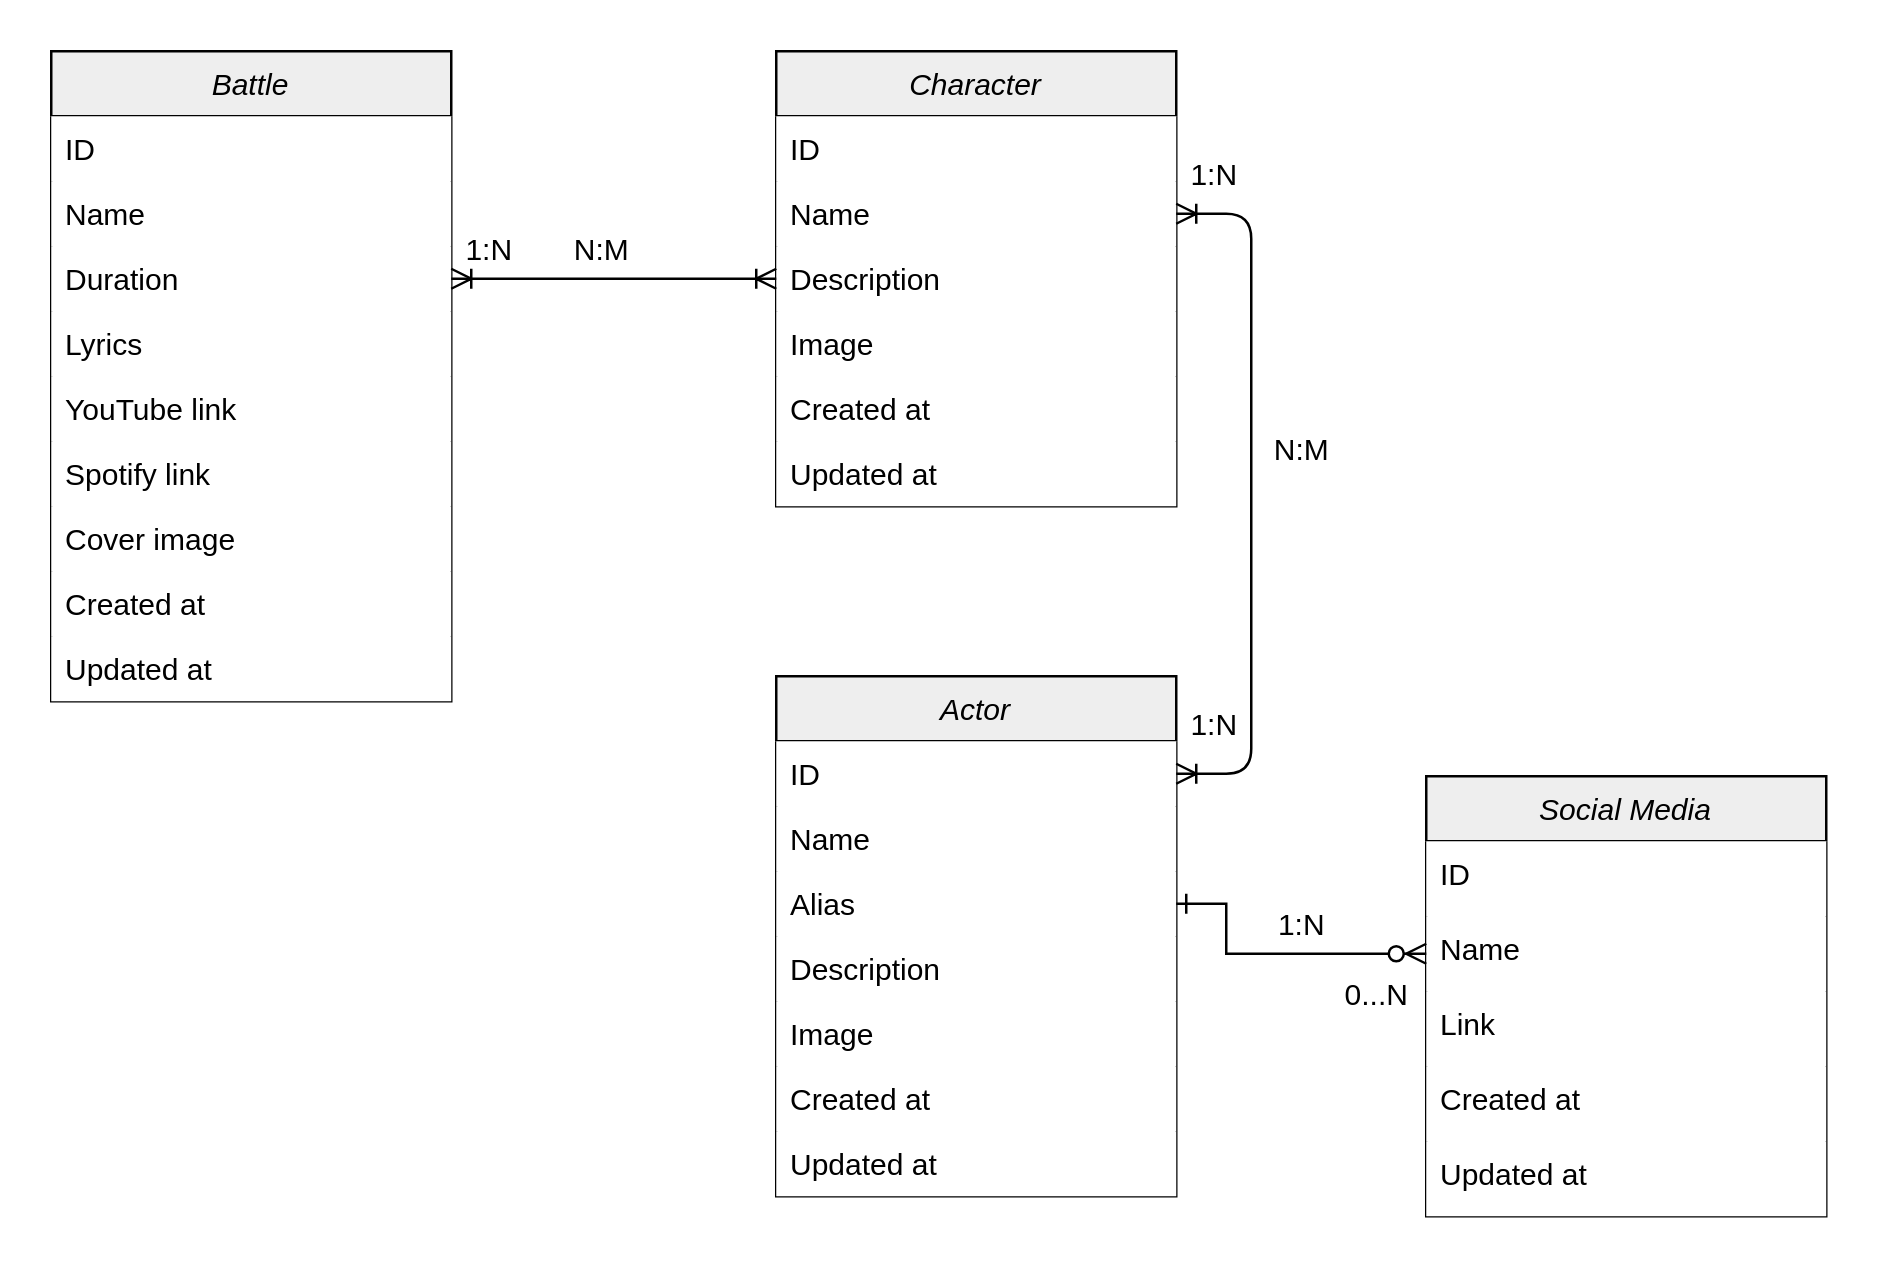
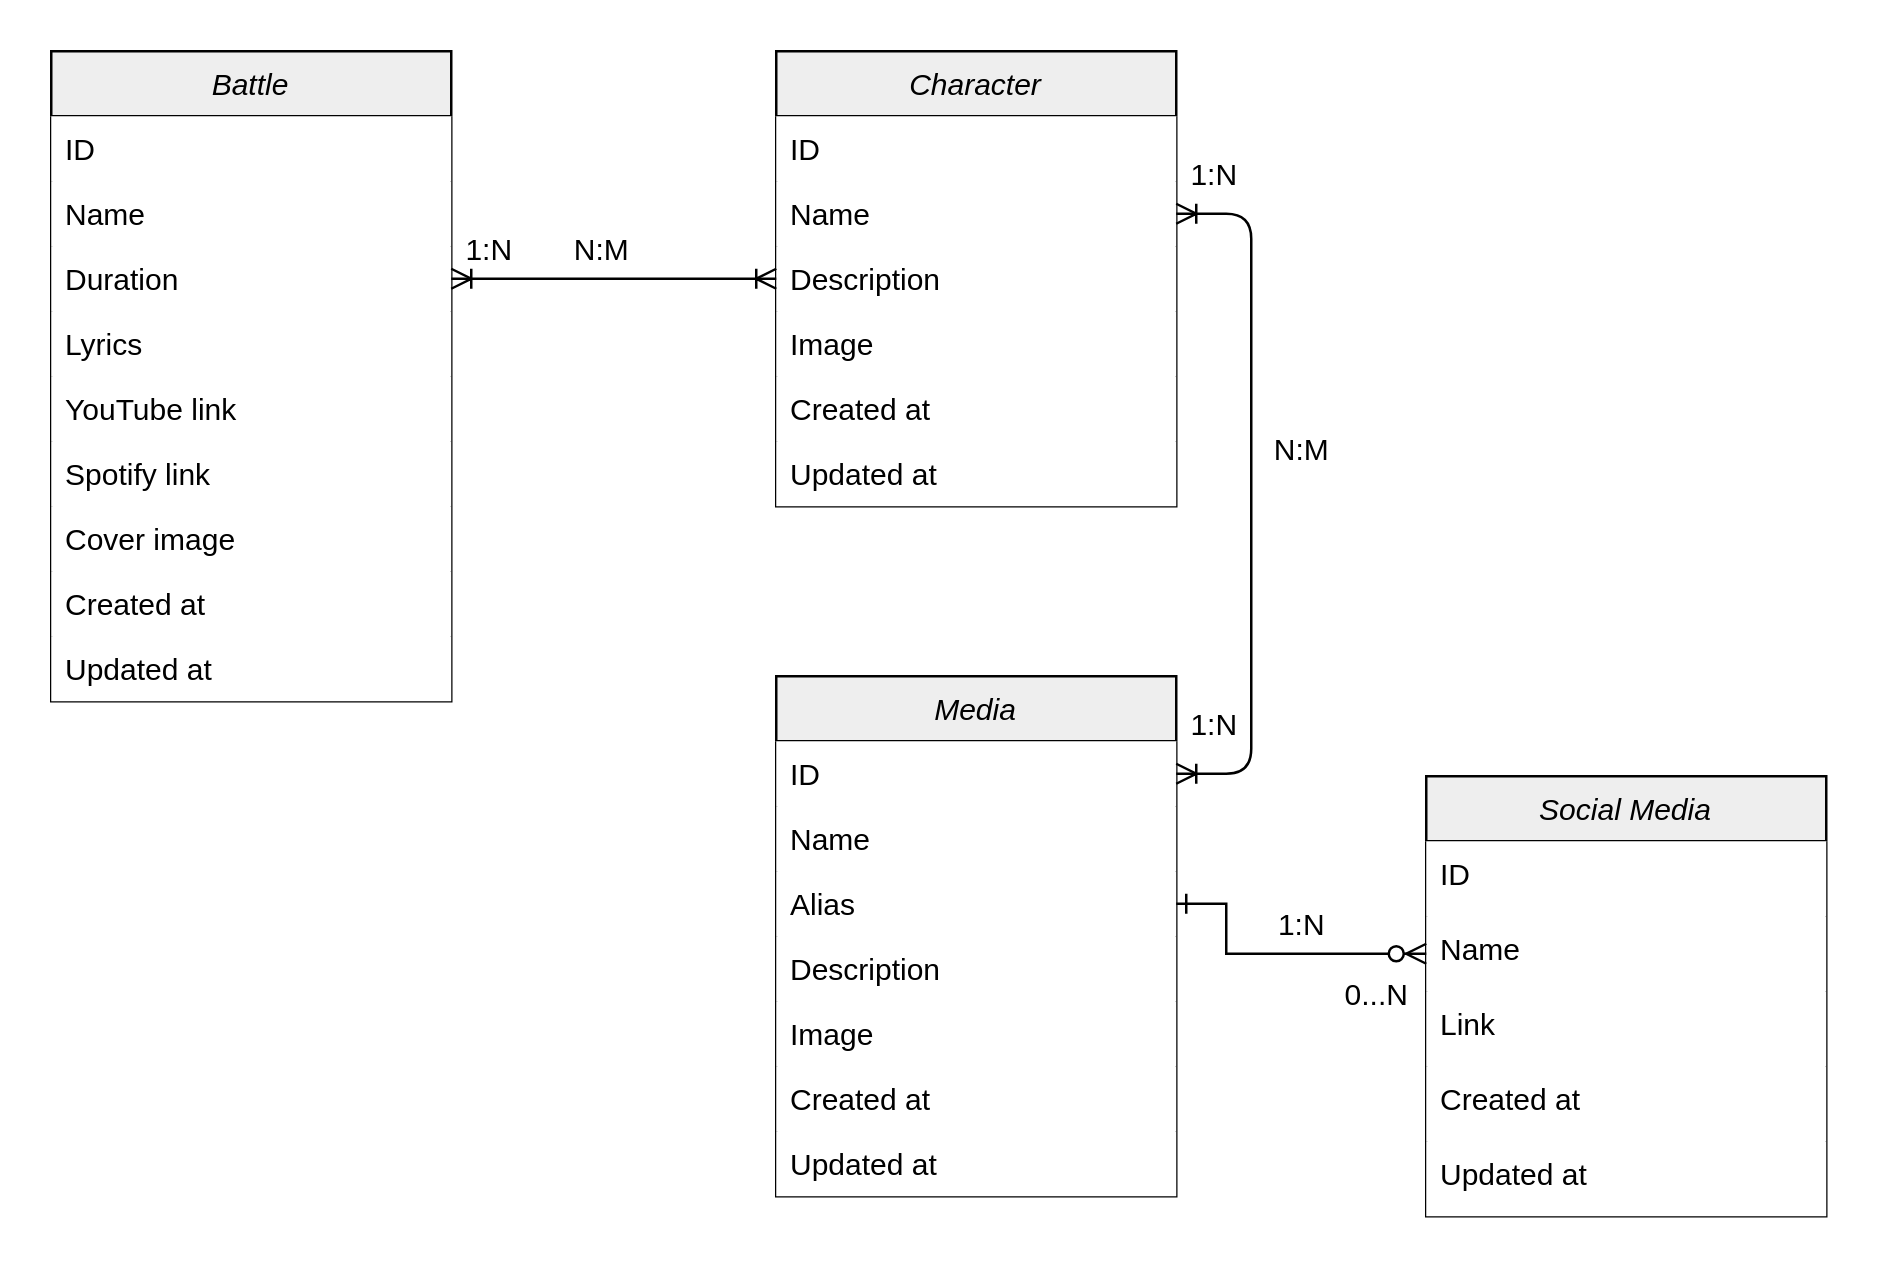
(975, 710) -> (975, 710)
